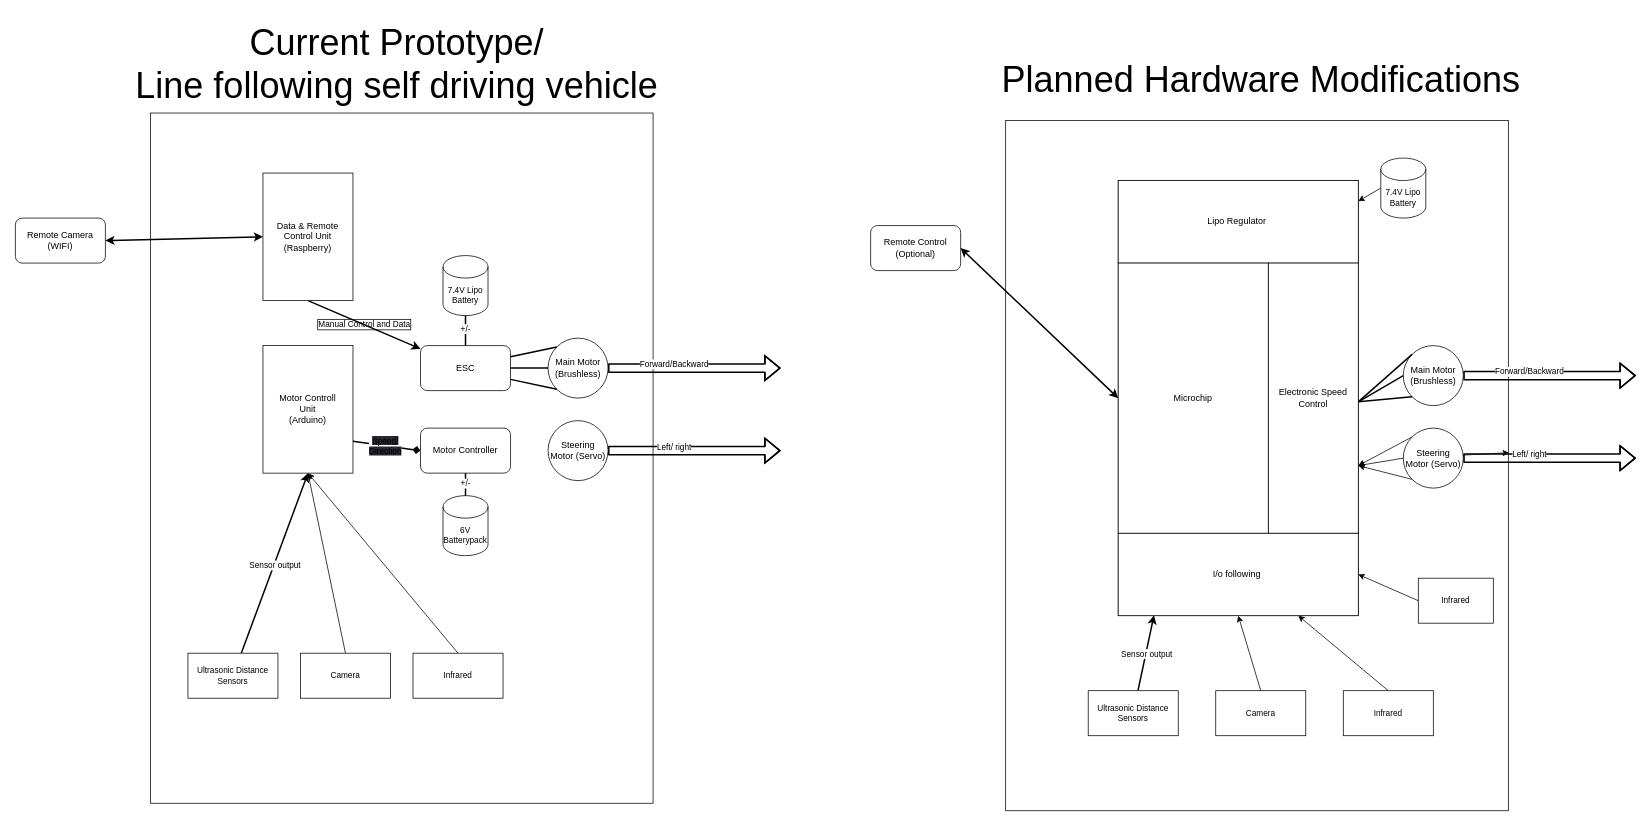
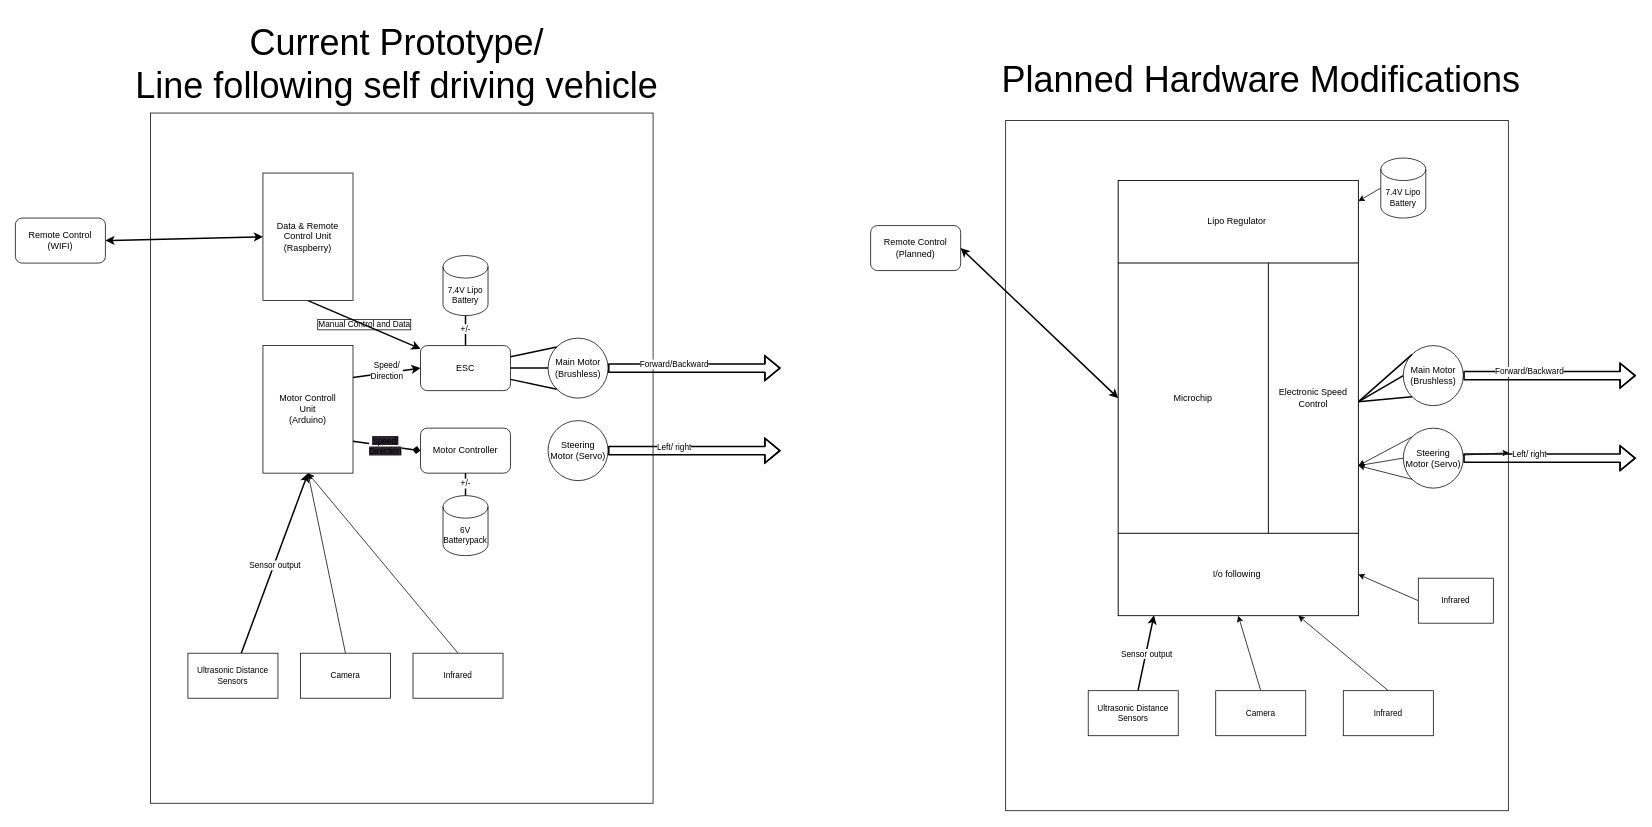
(60, 240) -> (60, 240)
(915, 248) -> (915, 248)
none -> (383, 373)
